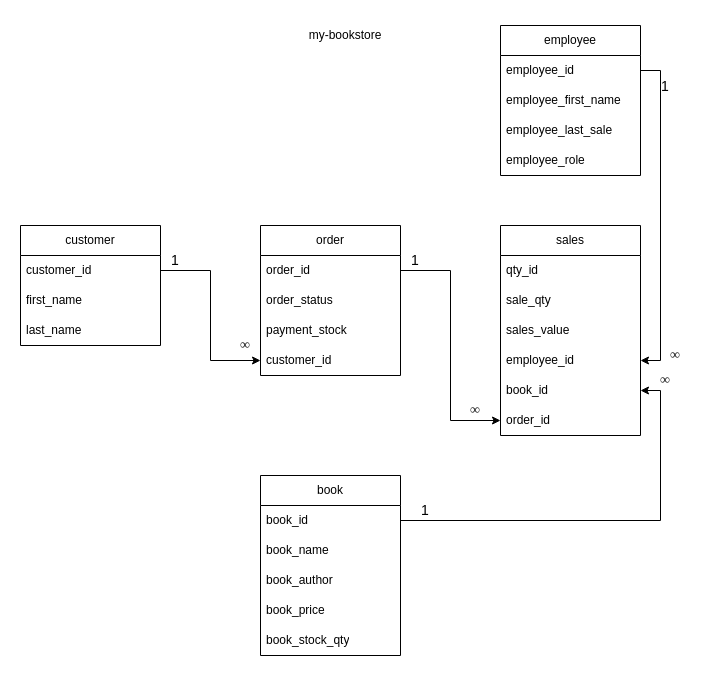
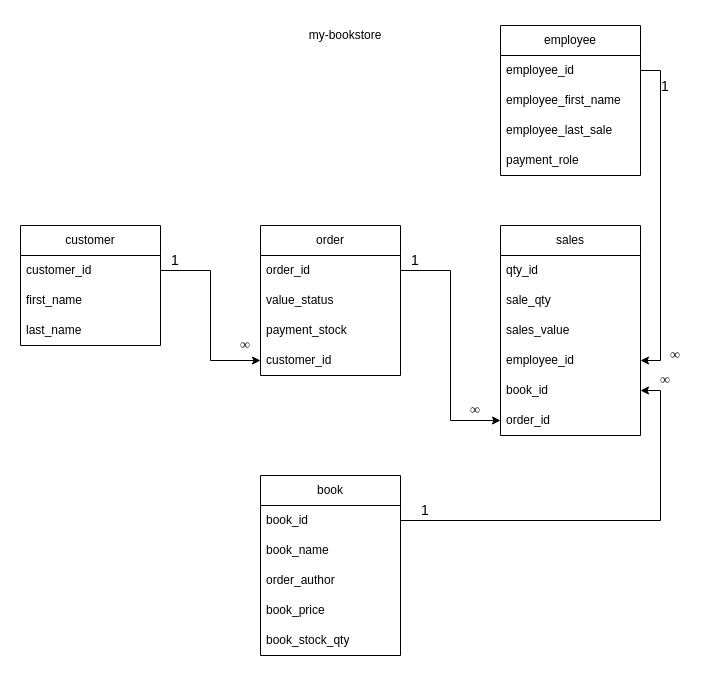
(547, 161) -> (545, 161)
(307, 301) -> (305, 301)
(303, 581) -> (307, 581)
